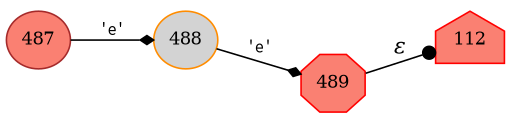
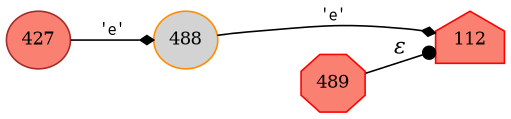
(38, 40) -> (38, 40)
(252, 59) -> (320, 26)
